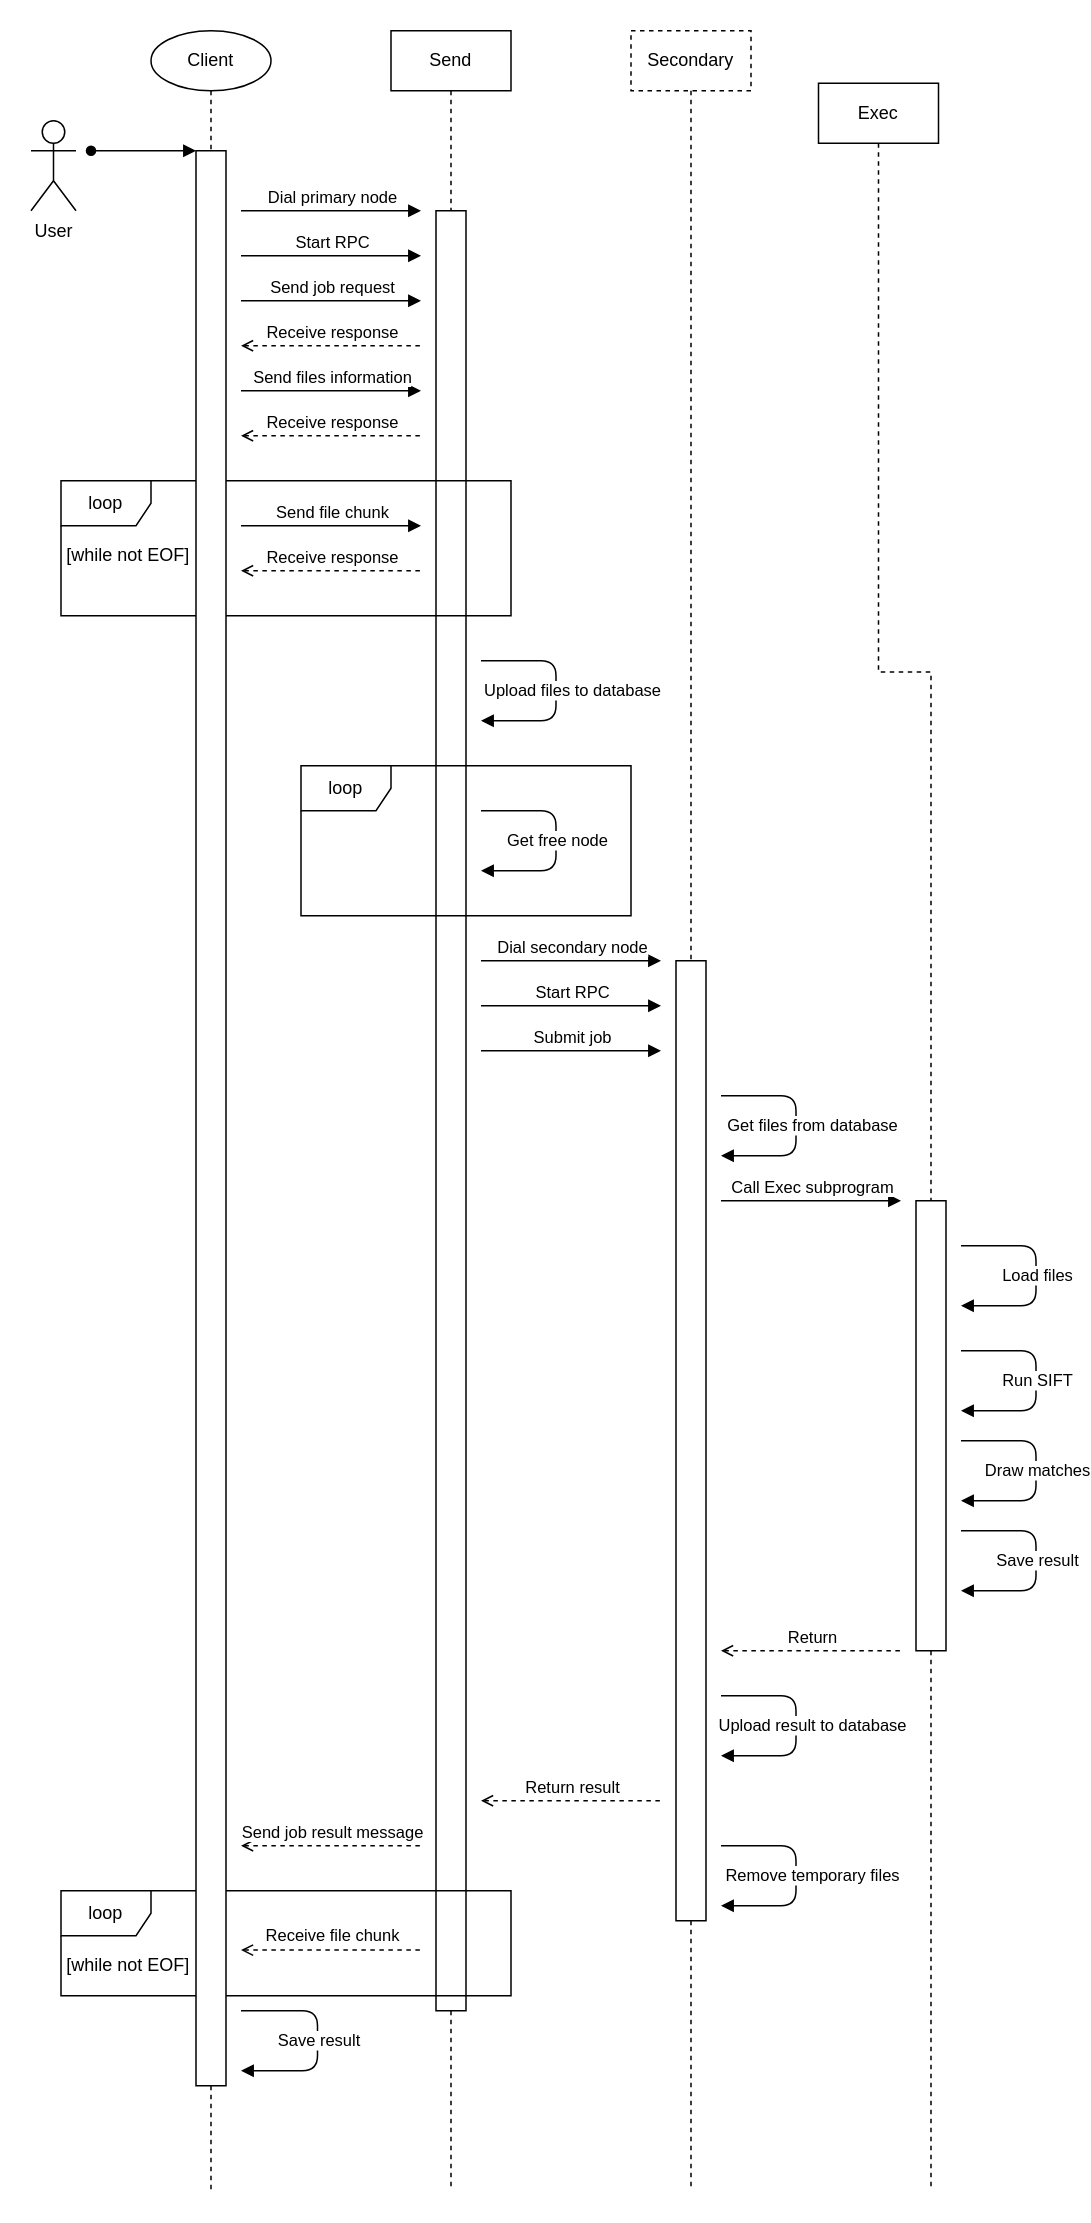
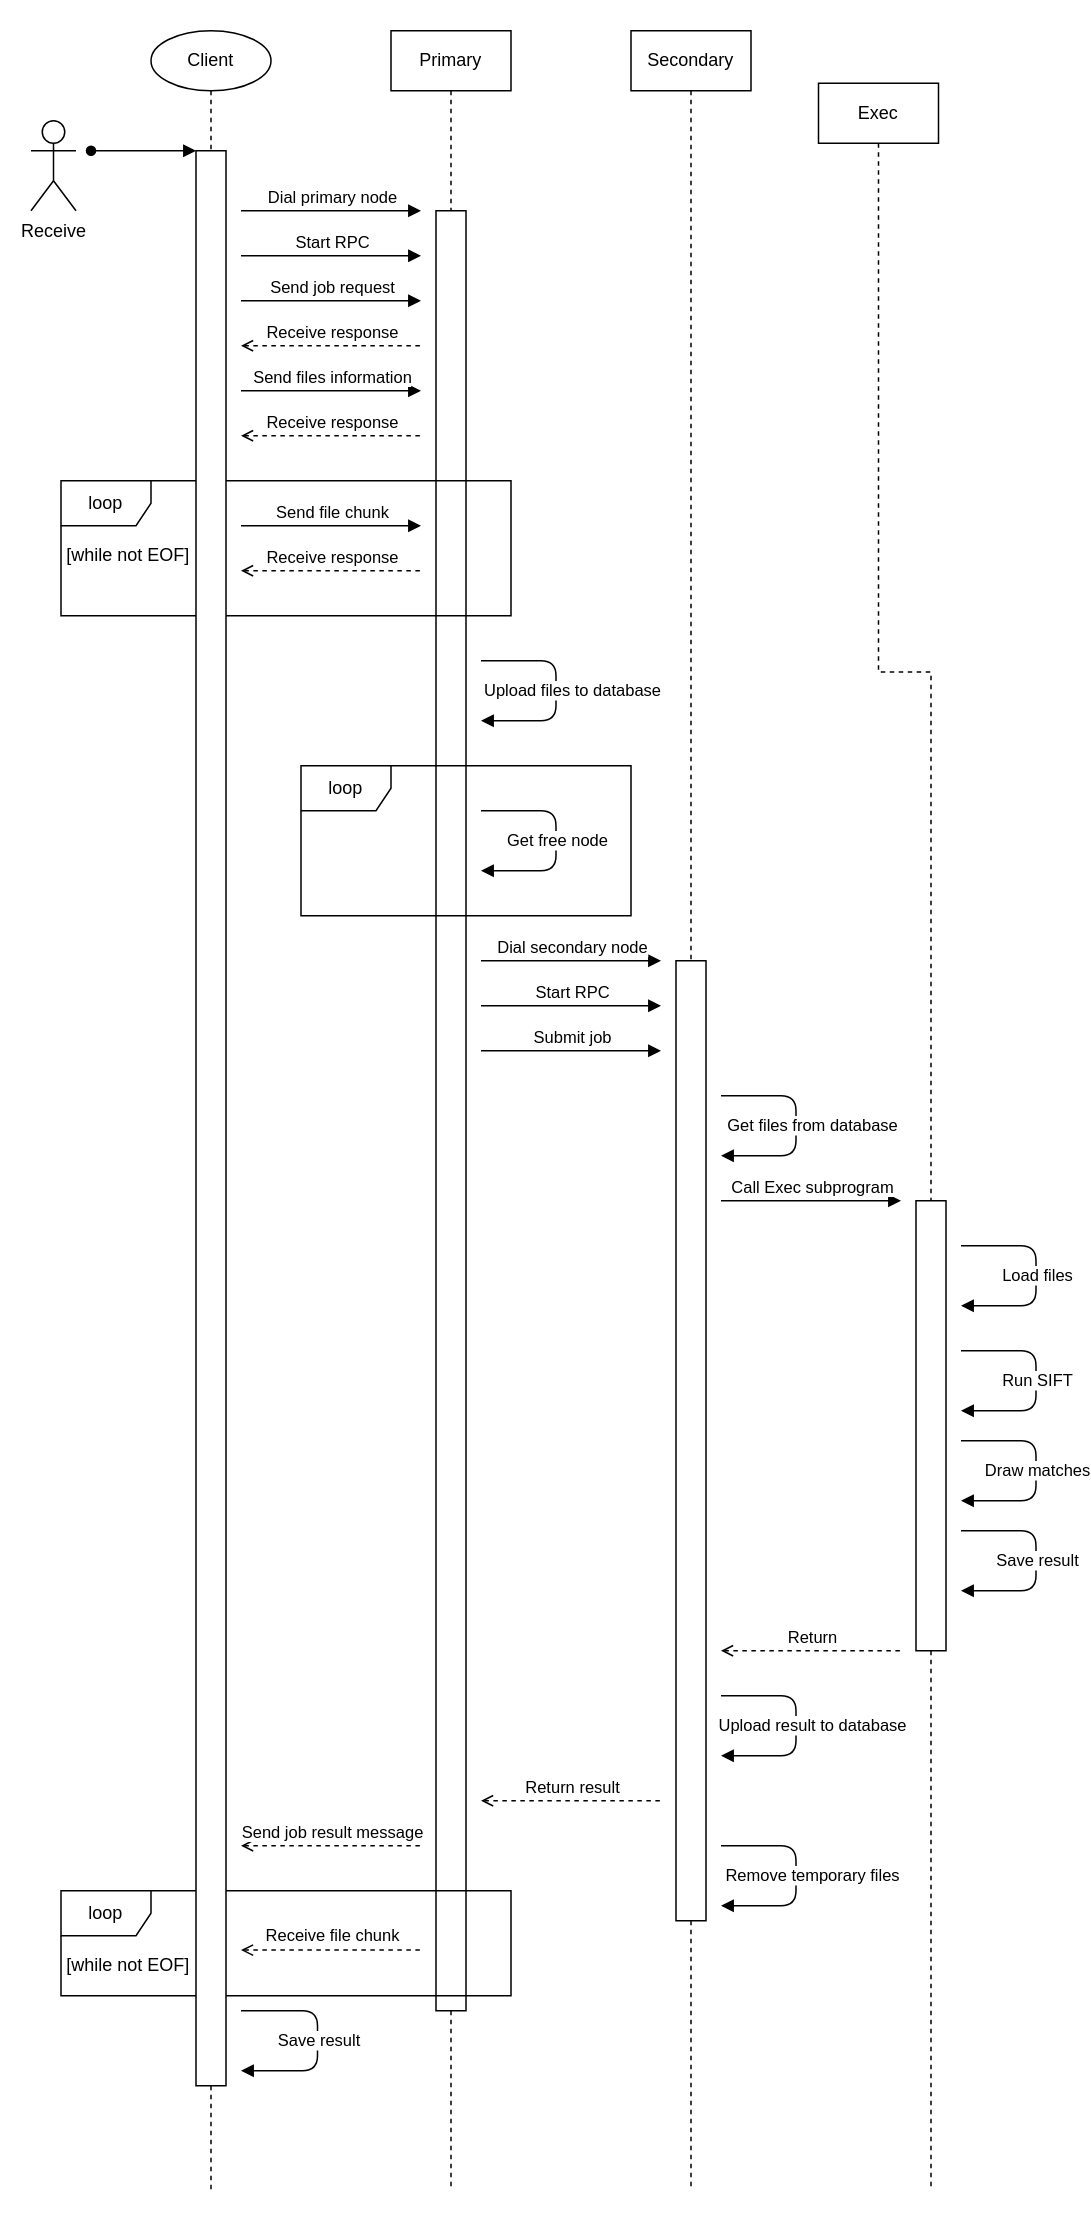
(451, 61) -> (451, 61)
(691, 61) -> (691, 61)
(54, 232) -> (54, 232)
